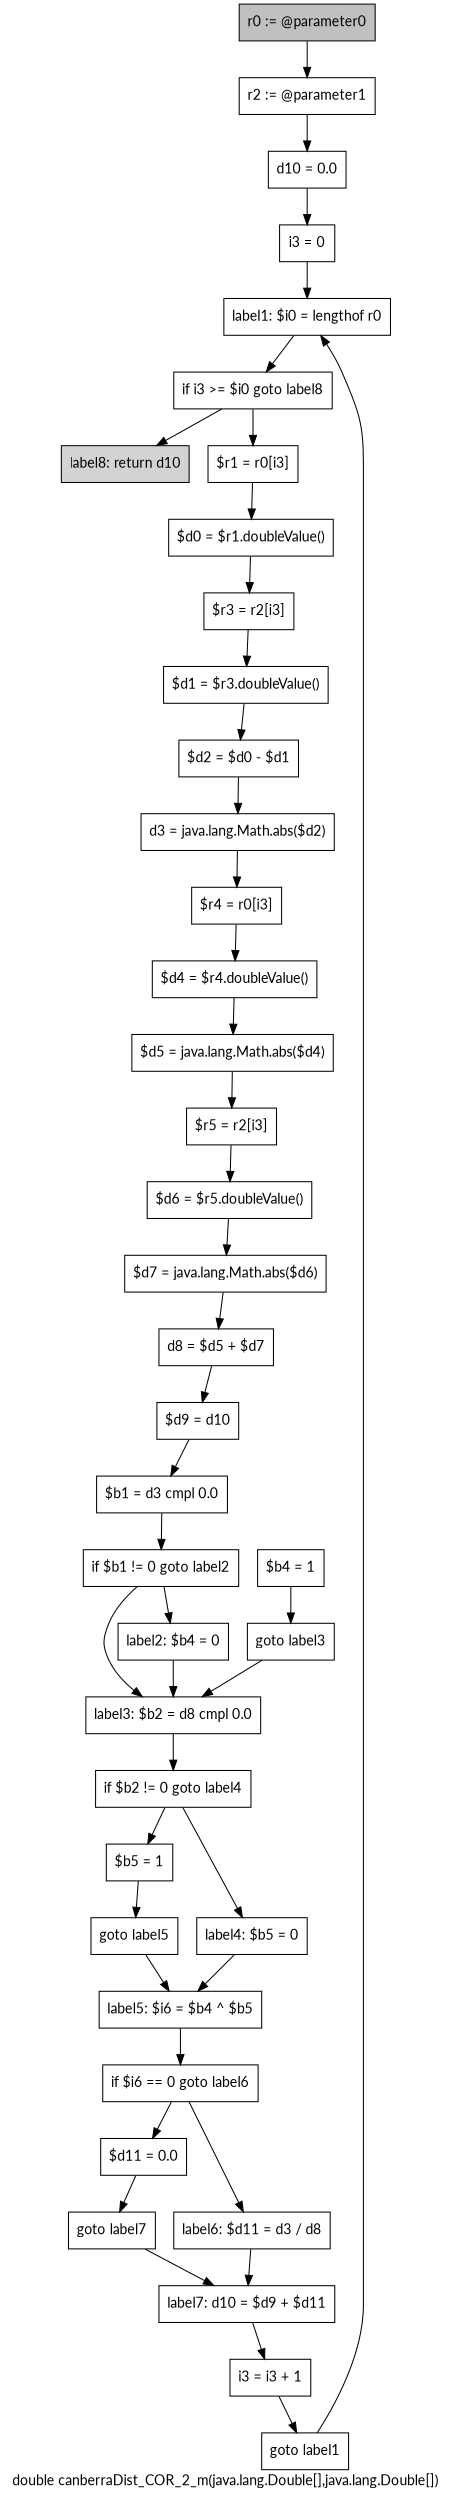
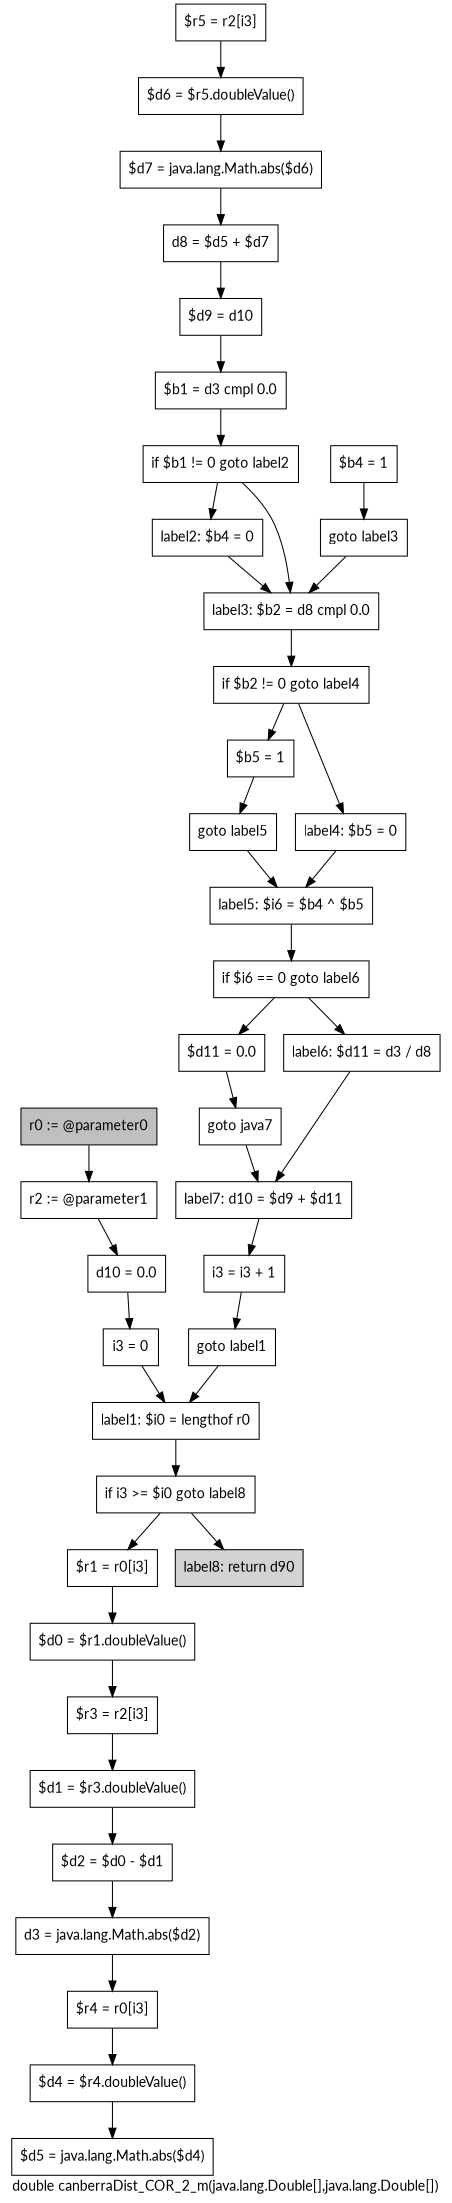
(125, 464) -> (239, 1568)
(232, 1085) -> none
(112, 2230) -> (240, 1126)
